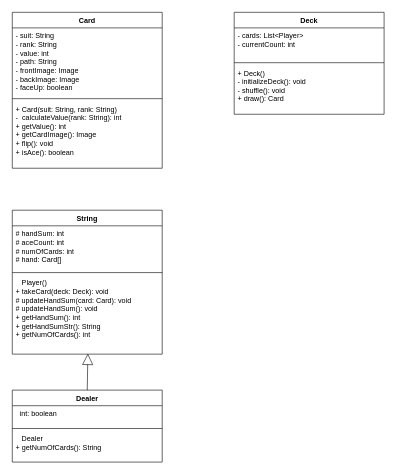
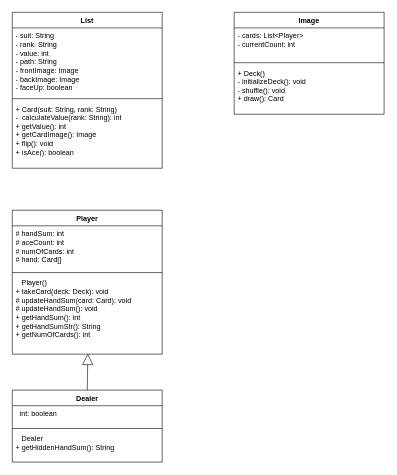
(87, 21) -> (87, 21)
(309, 21) -> (309, 21)
(87, 219) -> (87, 219)
(63, 444) -> (68, 444)
